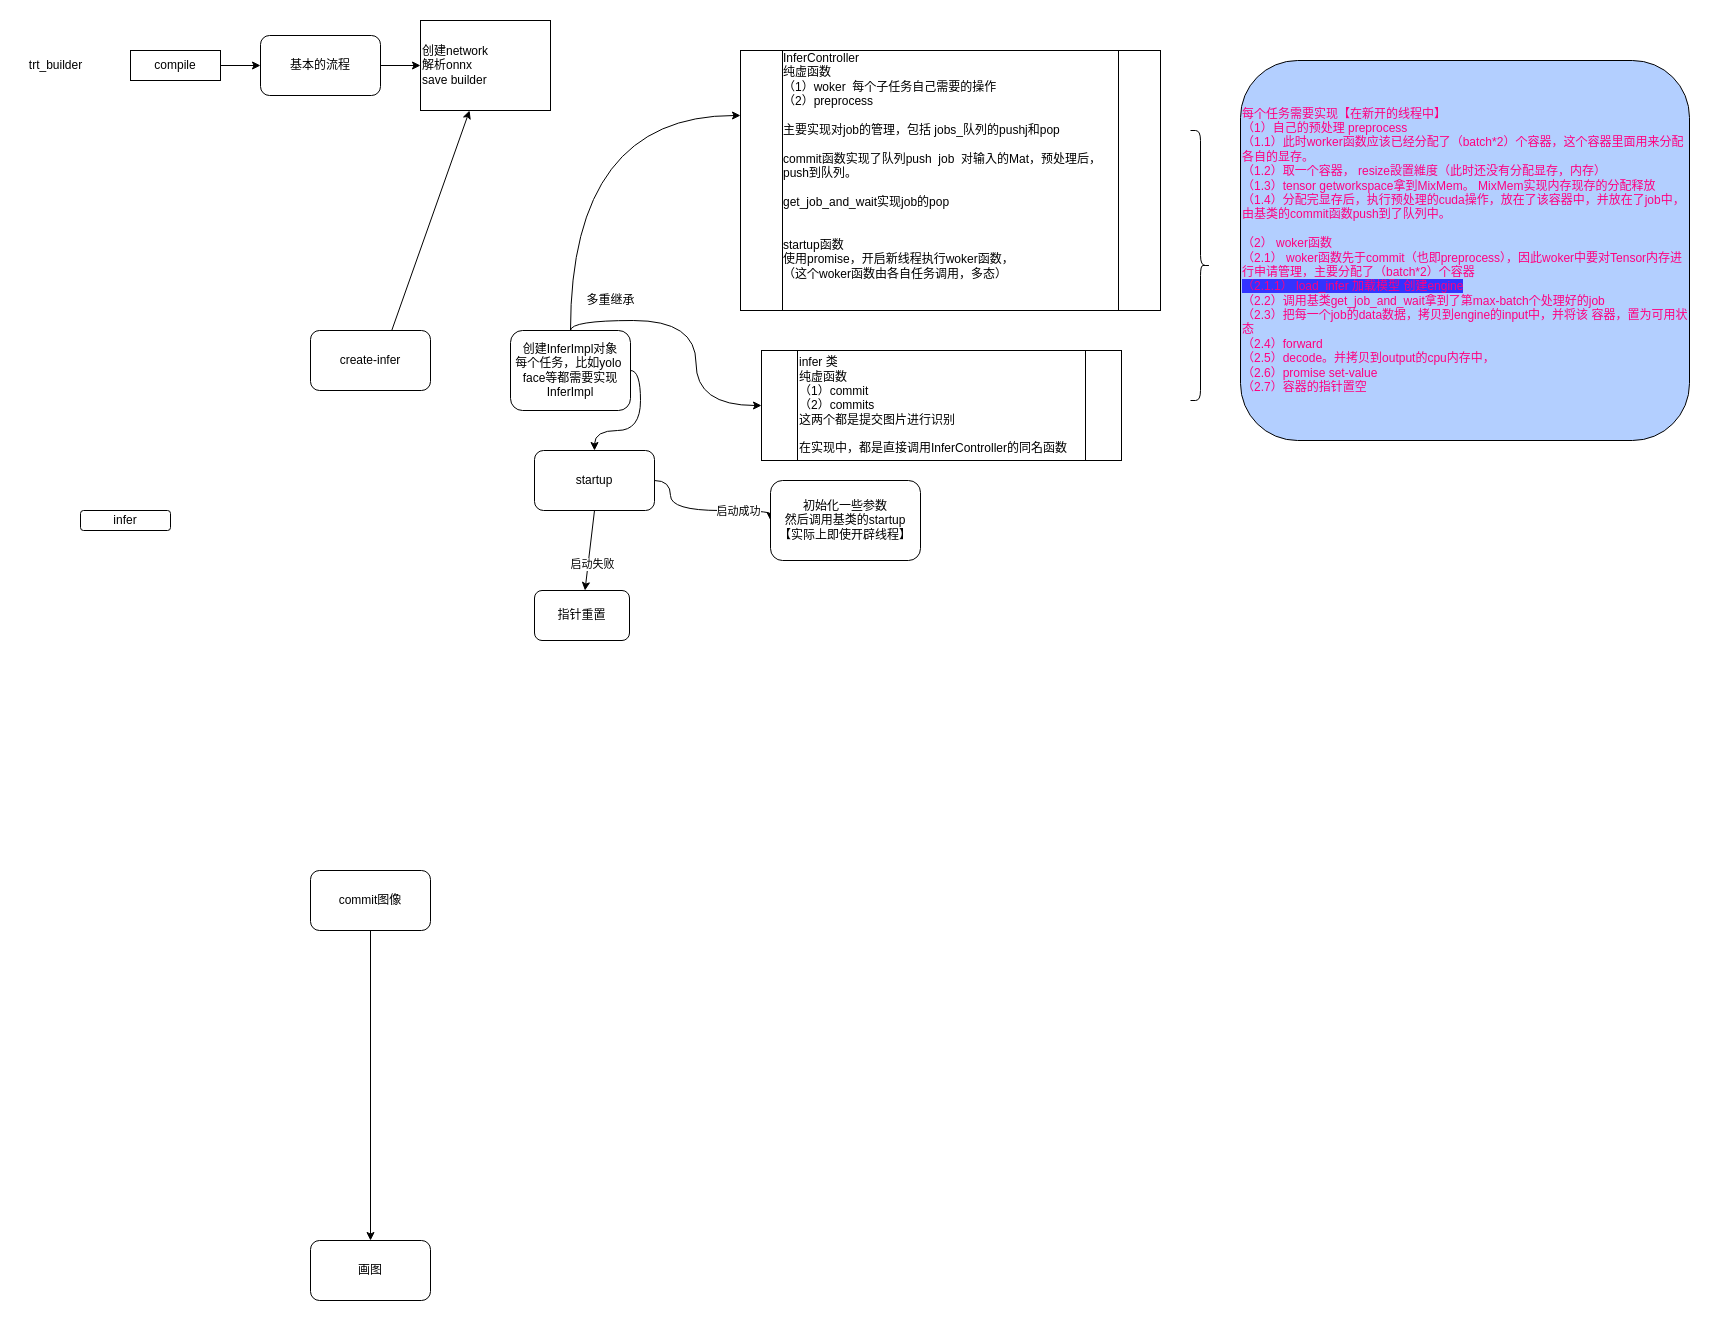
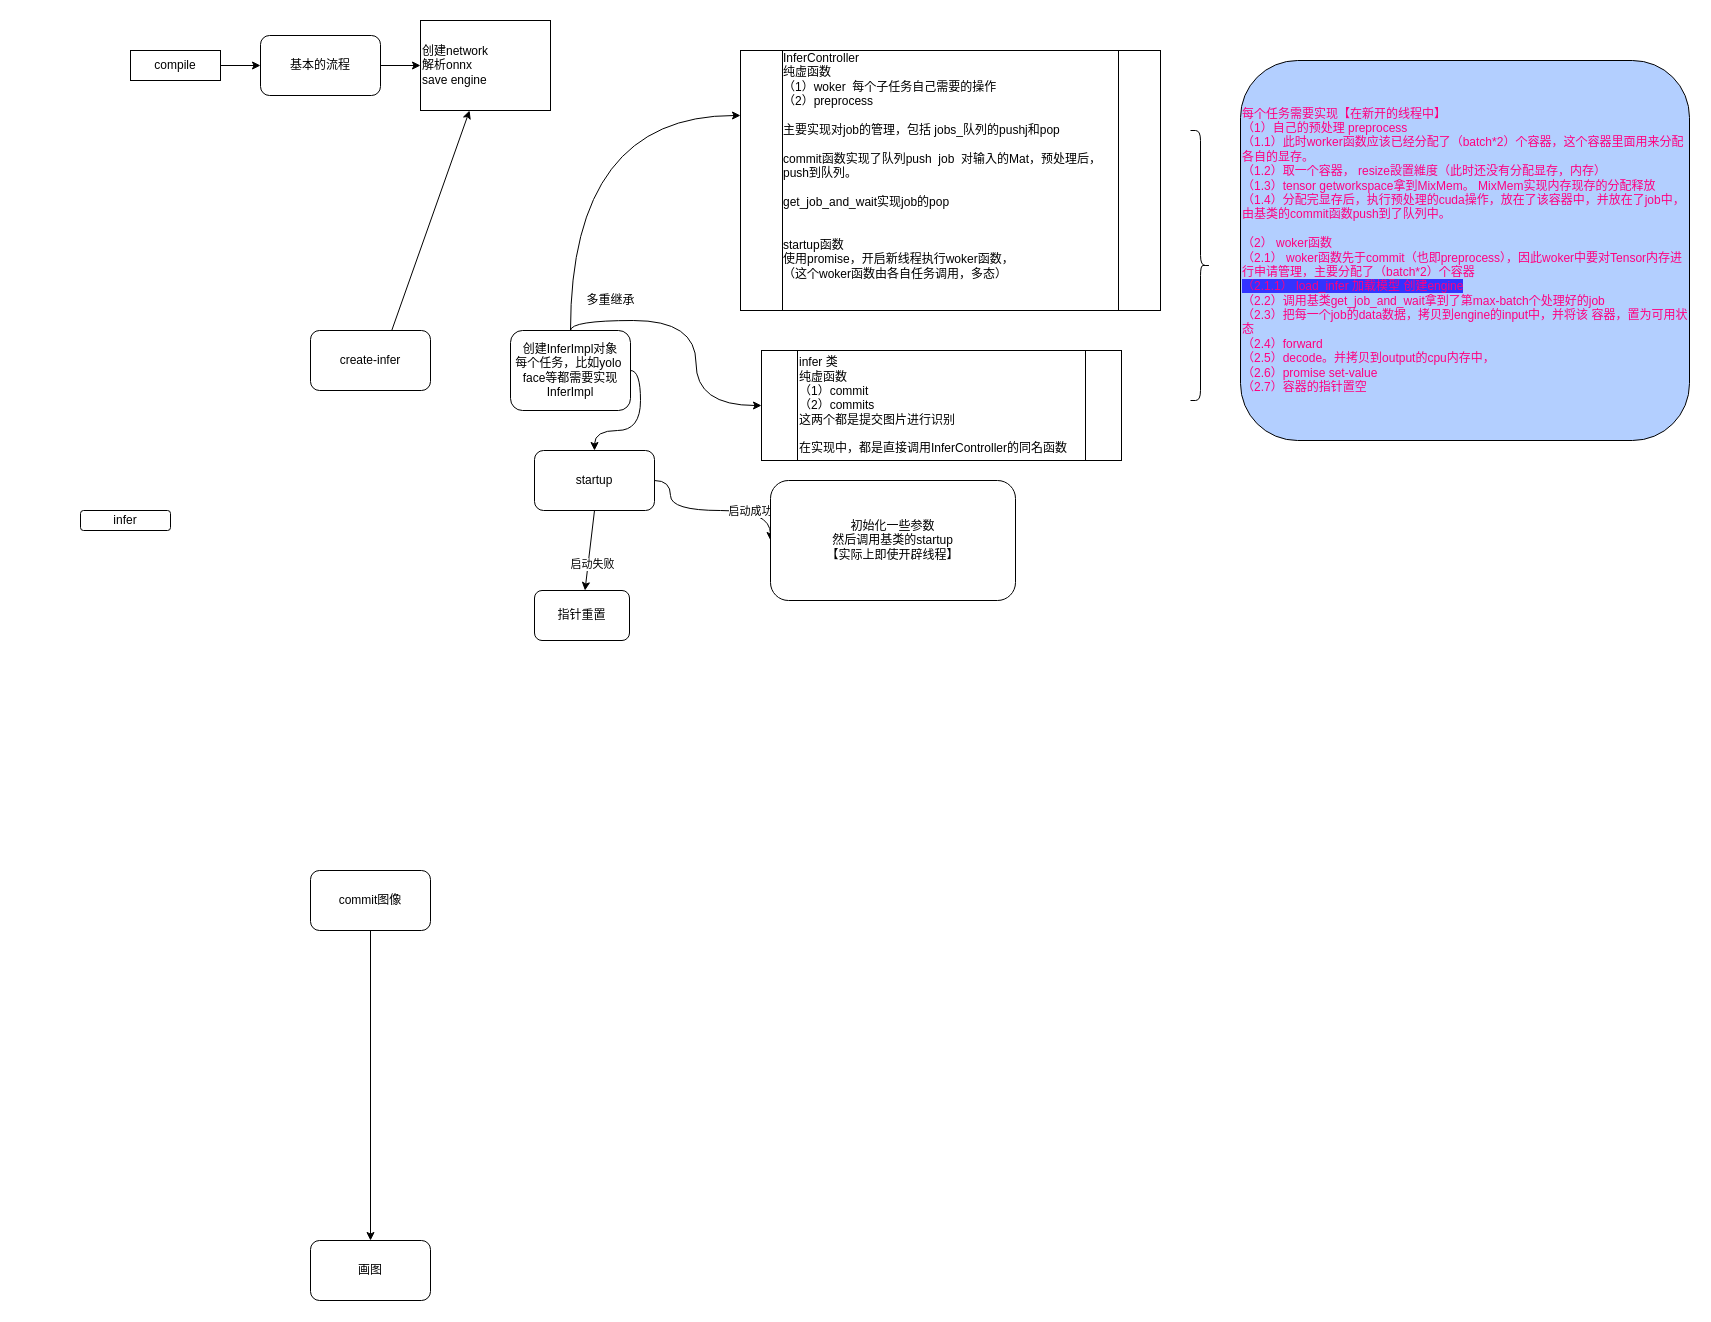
(56, 66) -> none
(458, 66) -> (458, 66)
(846, 521) -> (893, 541)
